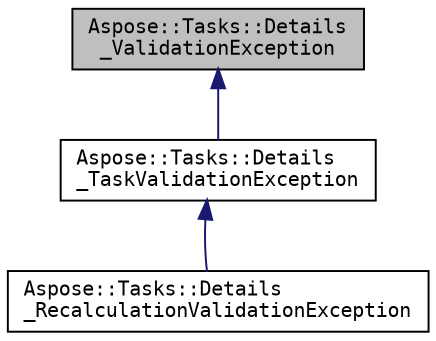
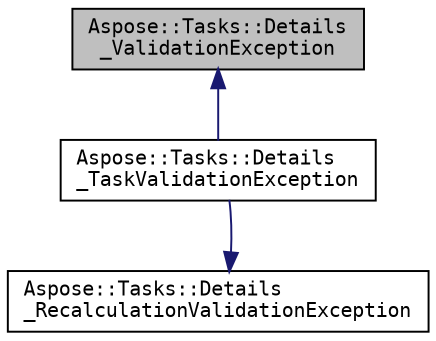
(205, 246) -> (231, 226)
